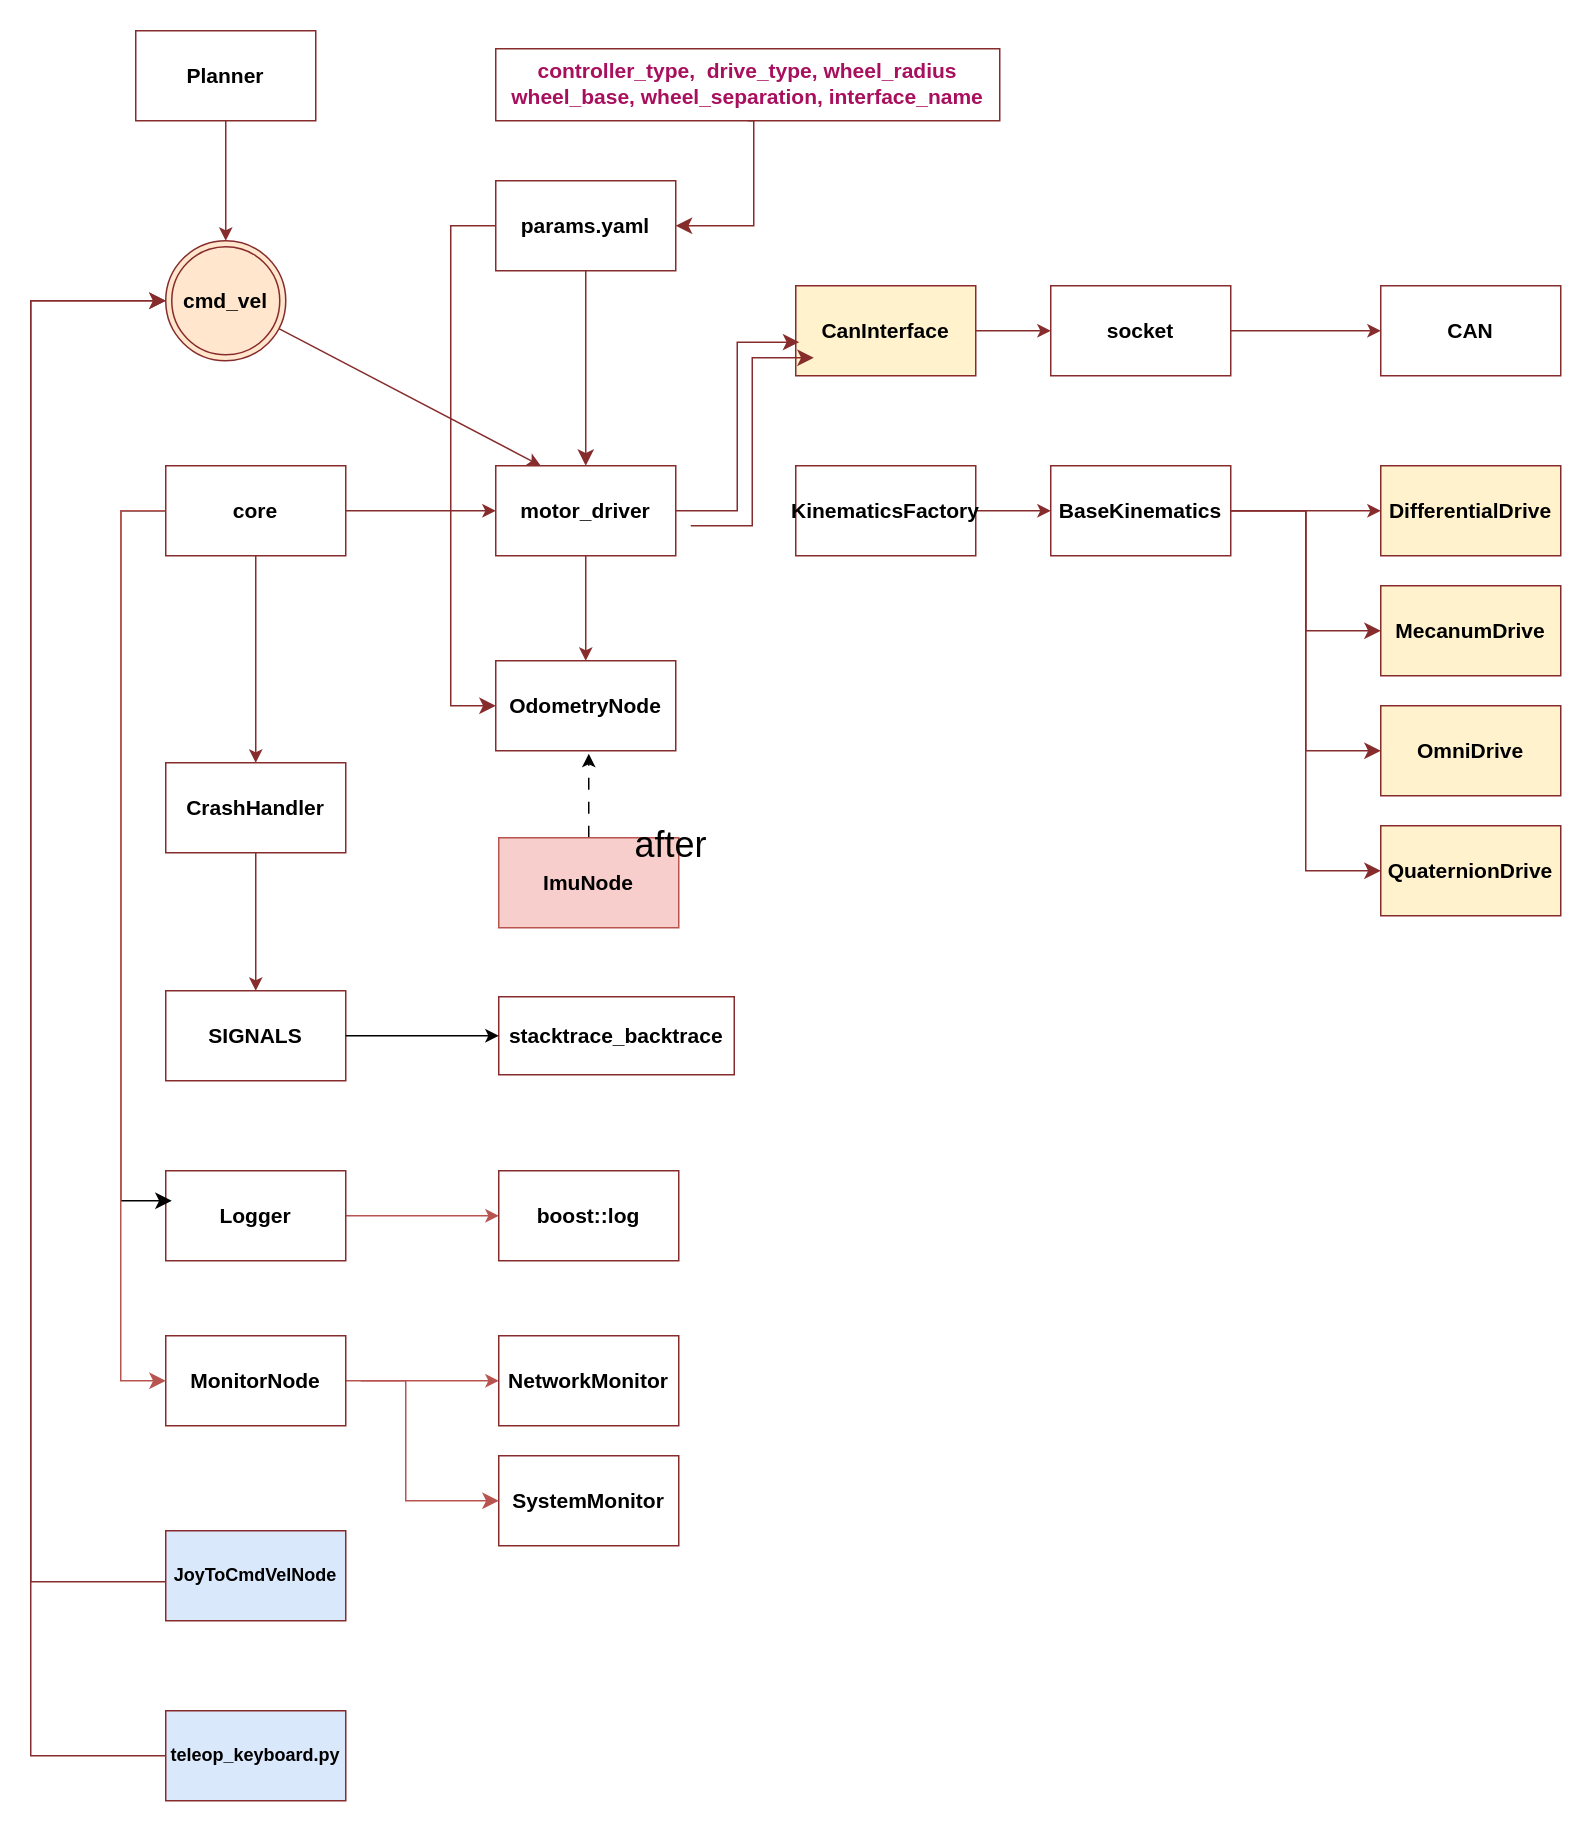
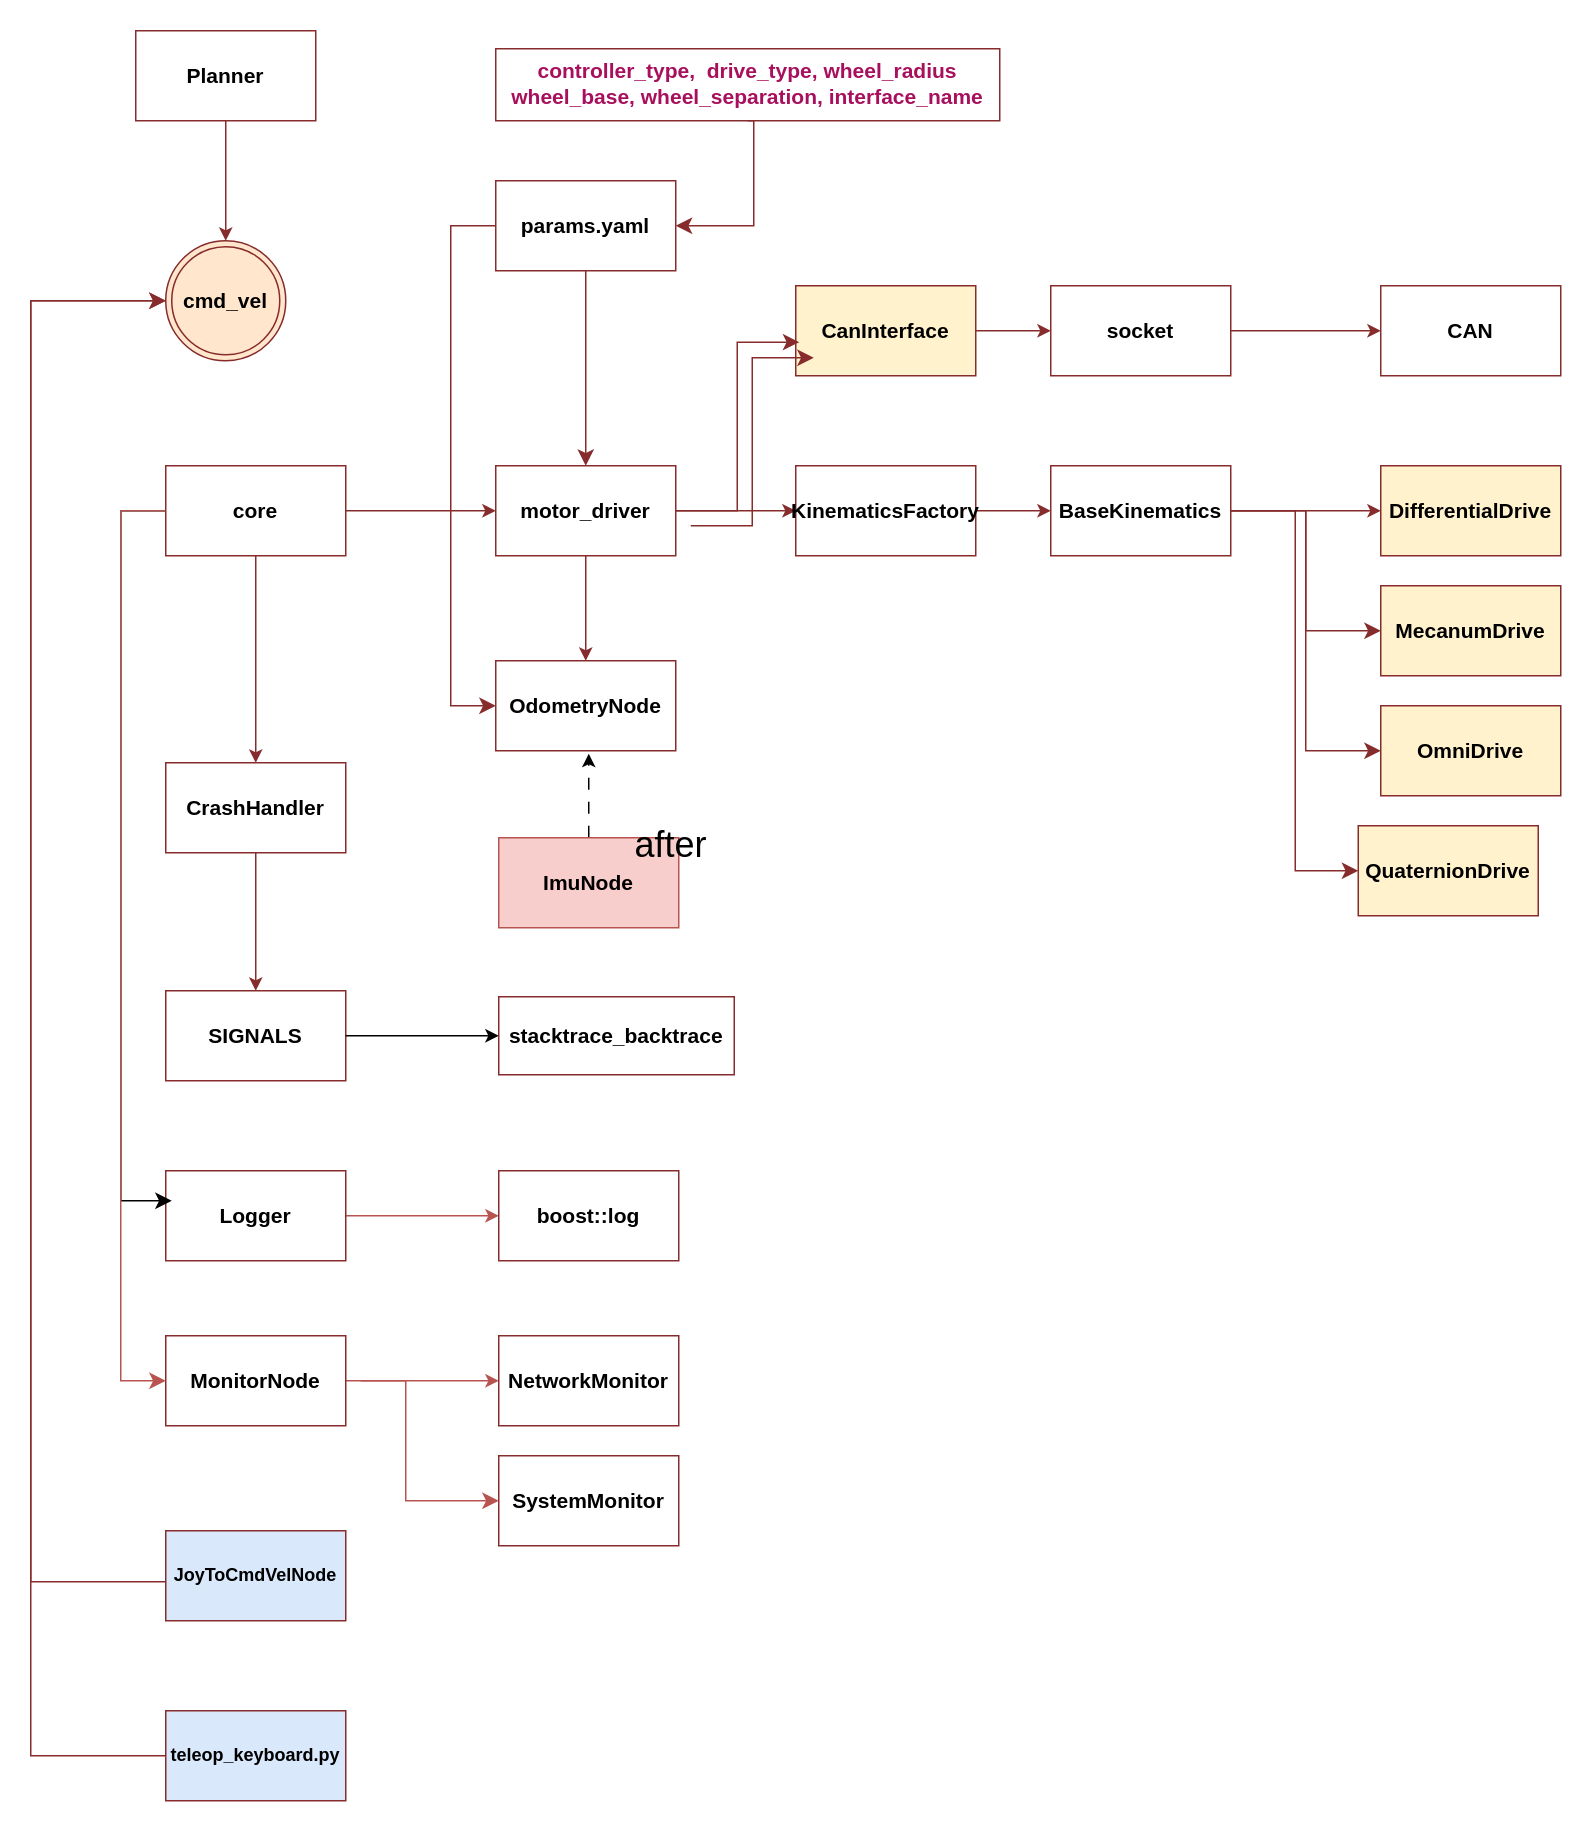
(406, 395) -> none
none -> (762, 511)
(1471, 871) -> (1448, 871)
